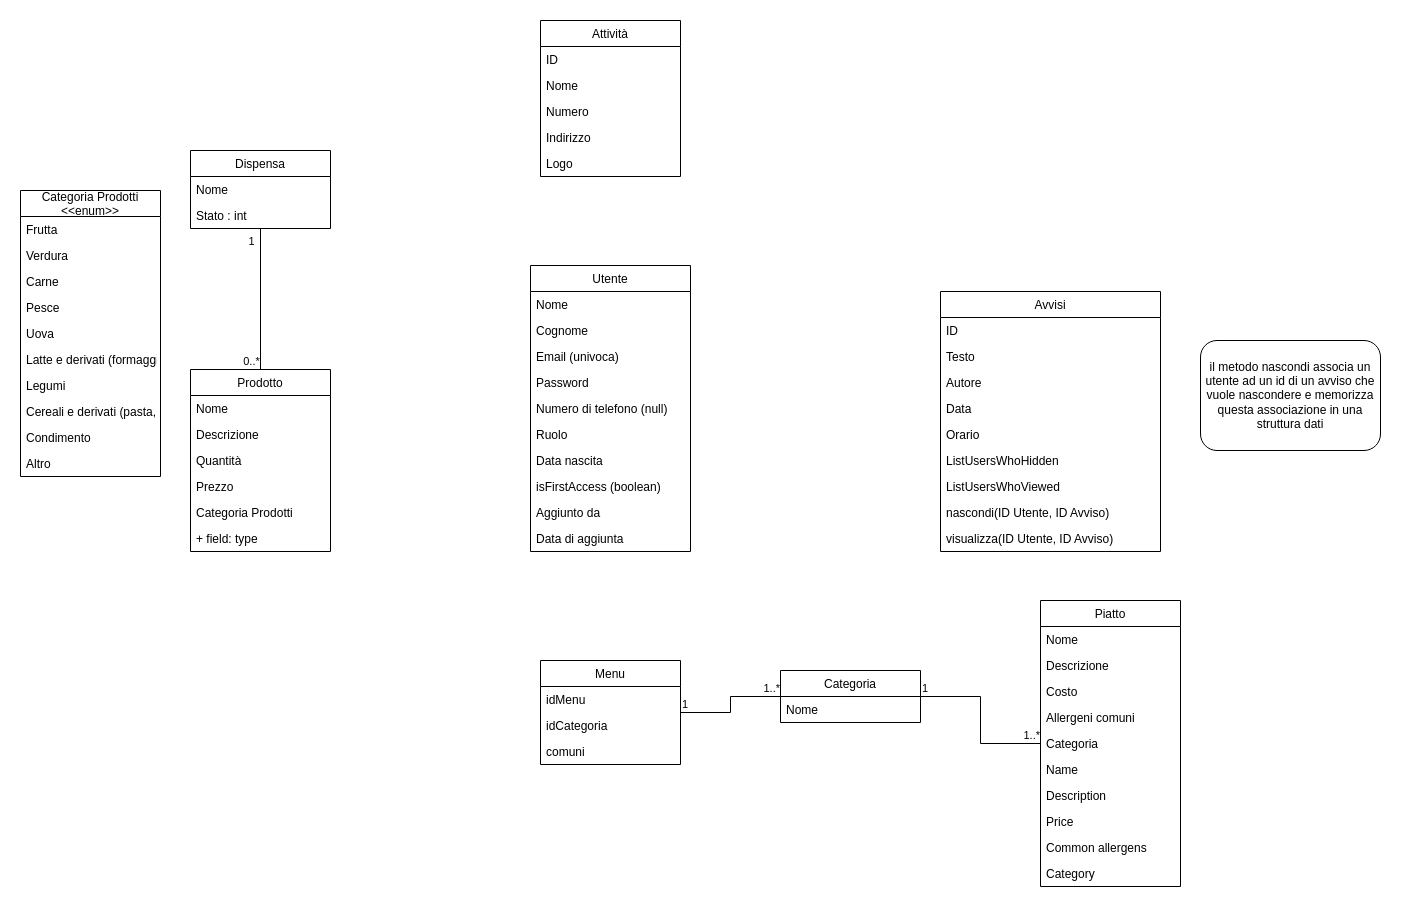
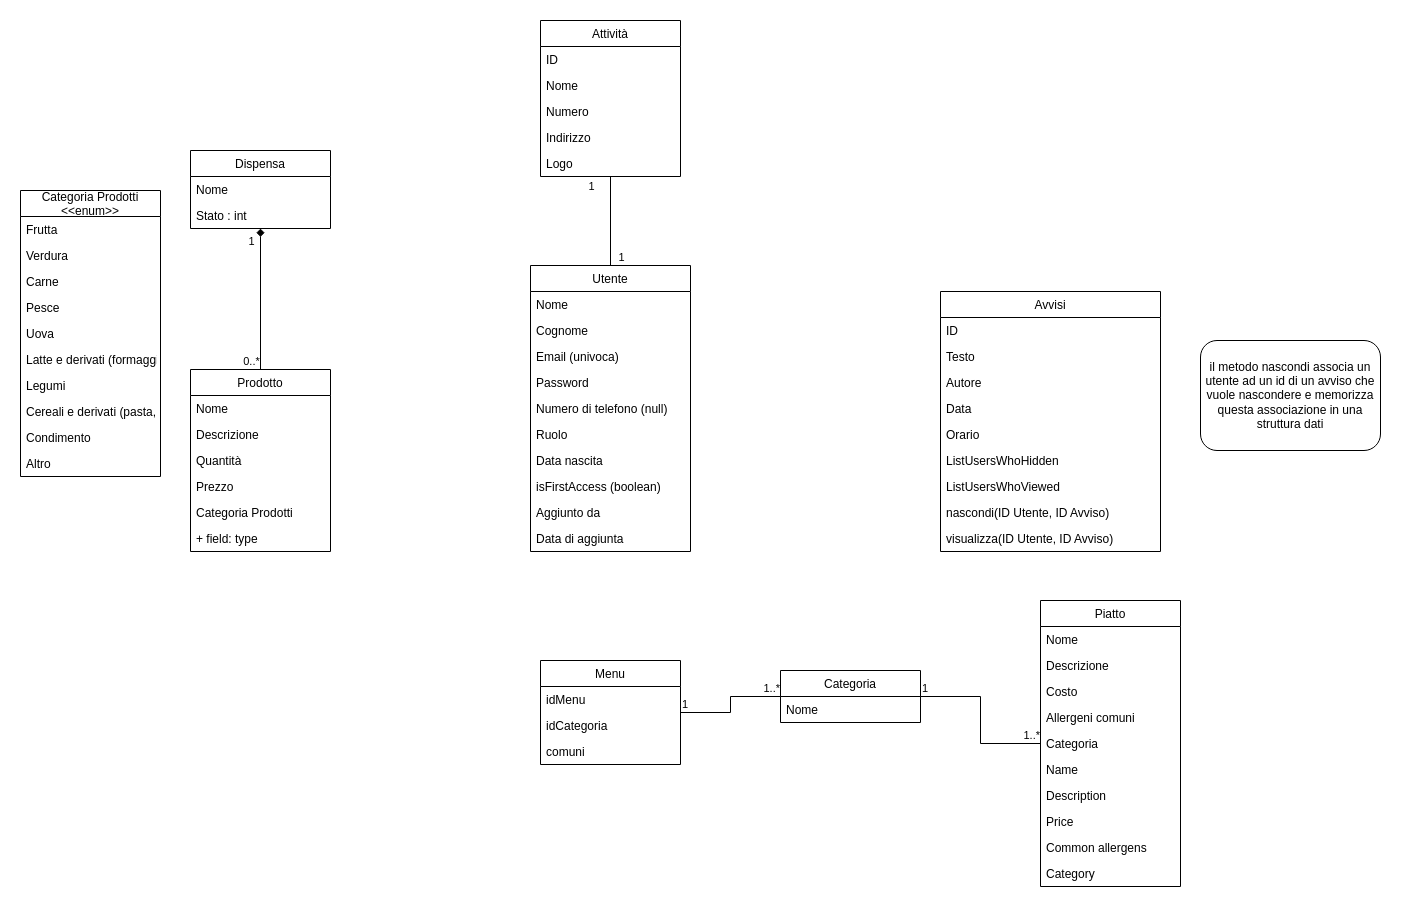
none -> (611, 220)
(261, 233) -> (261, 237)
